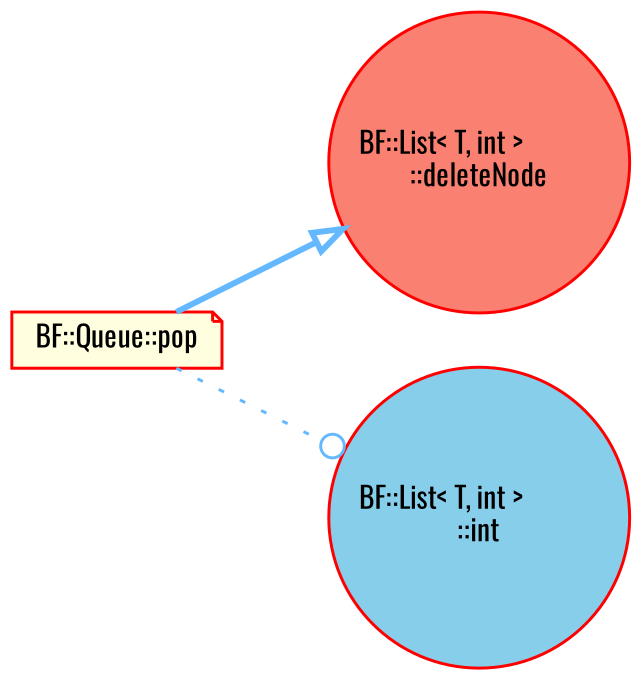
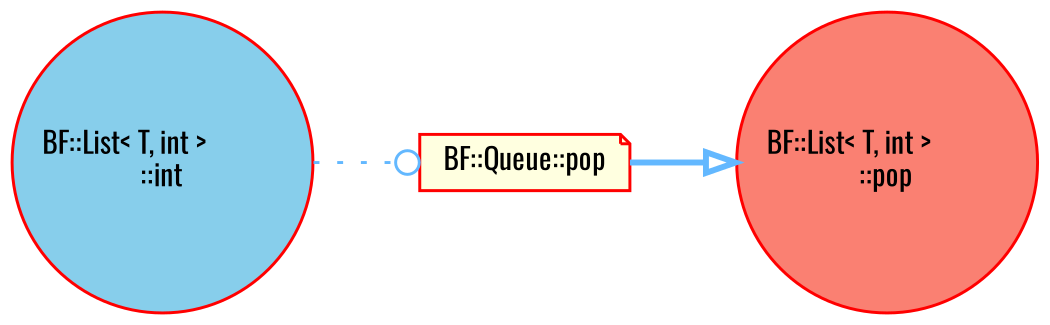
(479, 163) -> (887, 163)
(249, 404) -> (355, 163)
